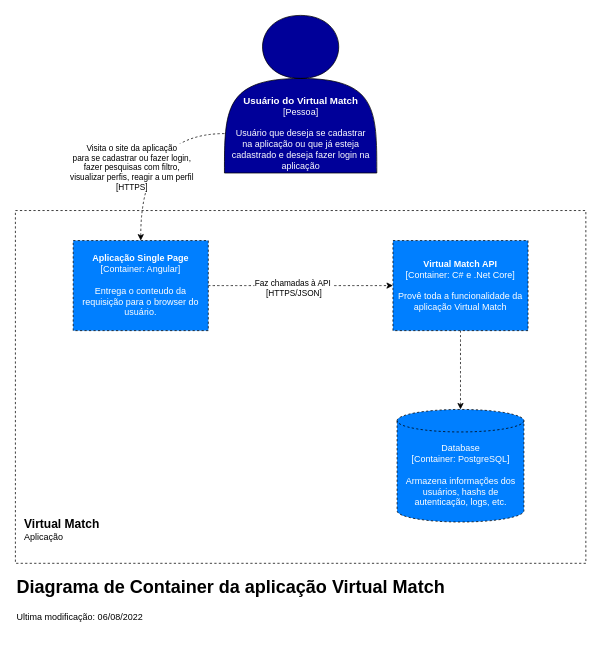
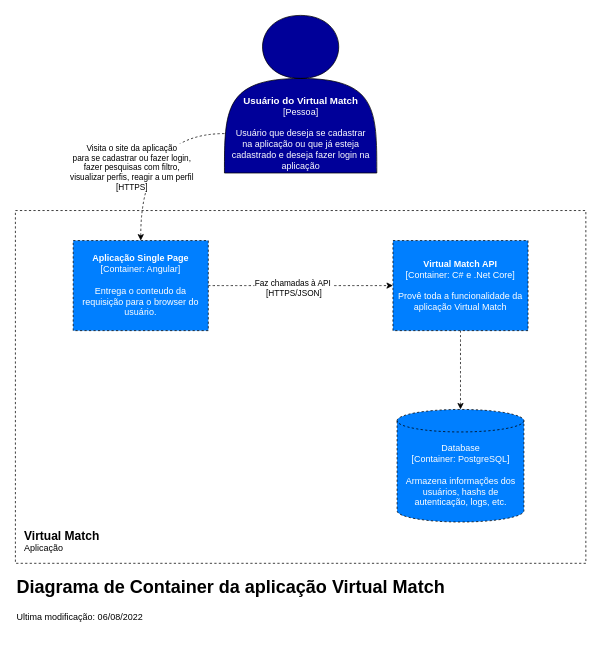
(64, 529) -> (64, 540)
